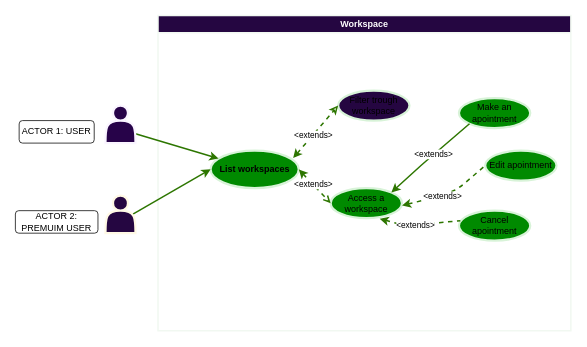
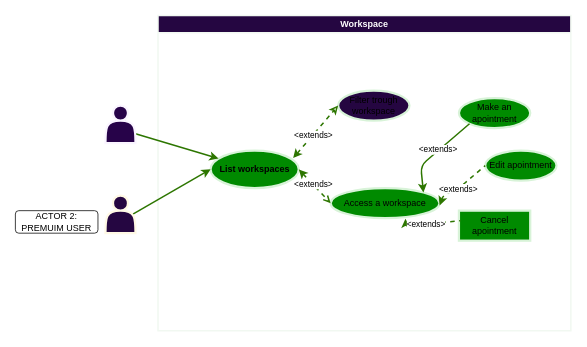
(57, 132) -> none
(366, 203) -> (385, 203)
(494, 225) -> (494, 225)
